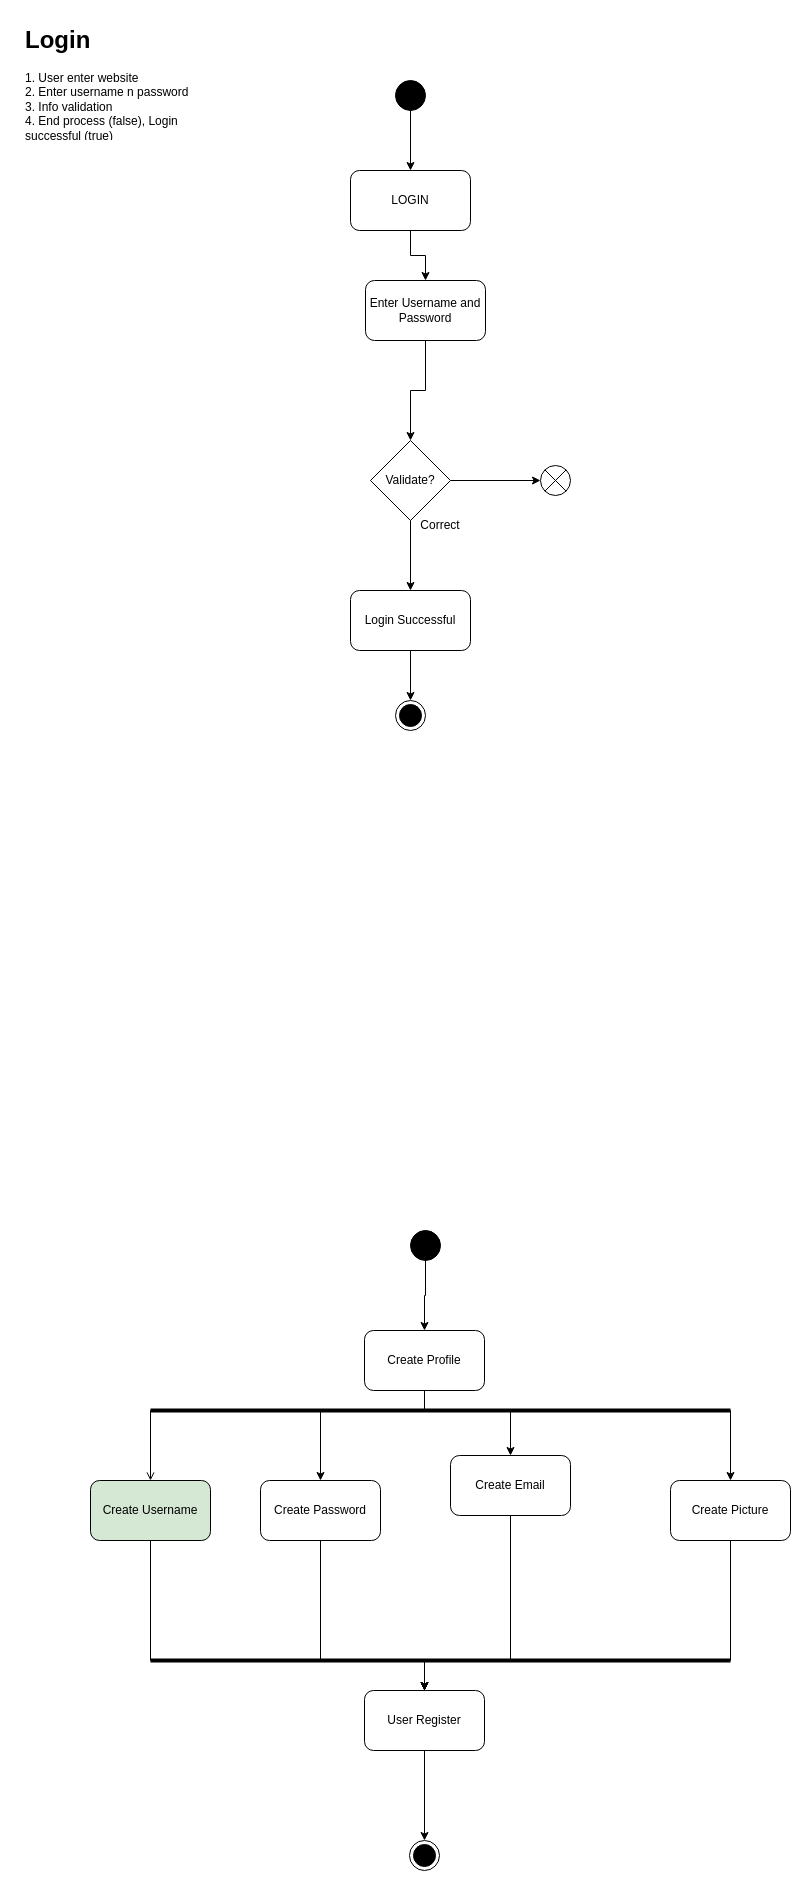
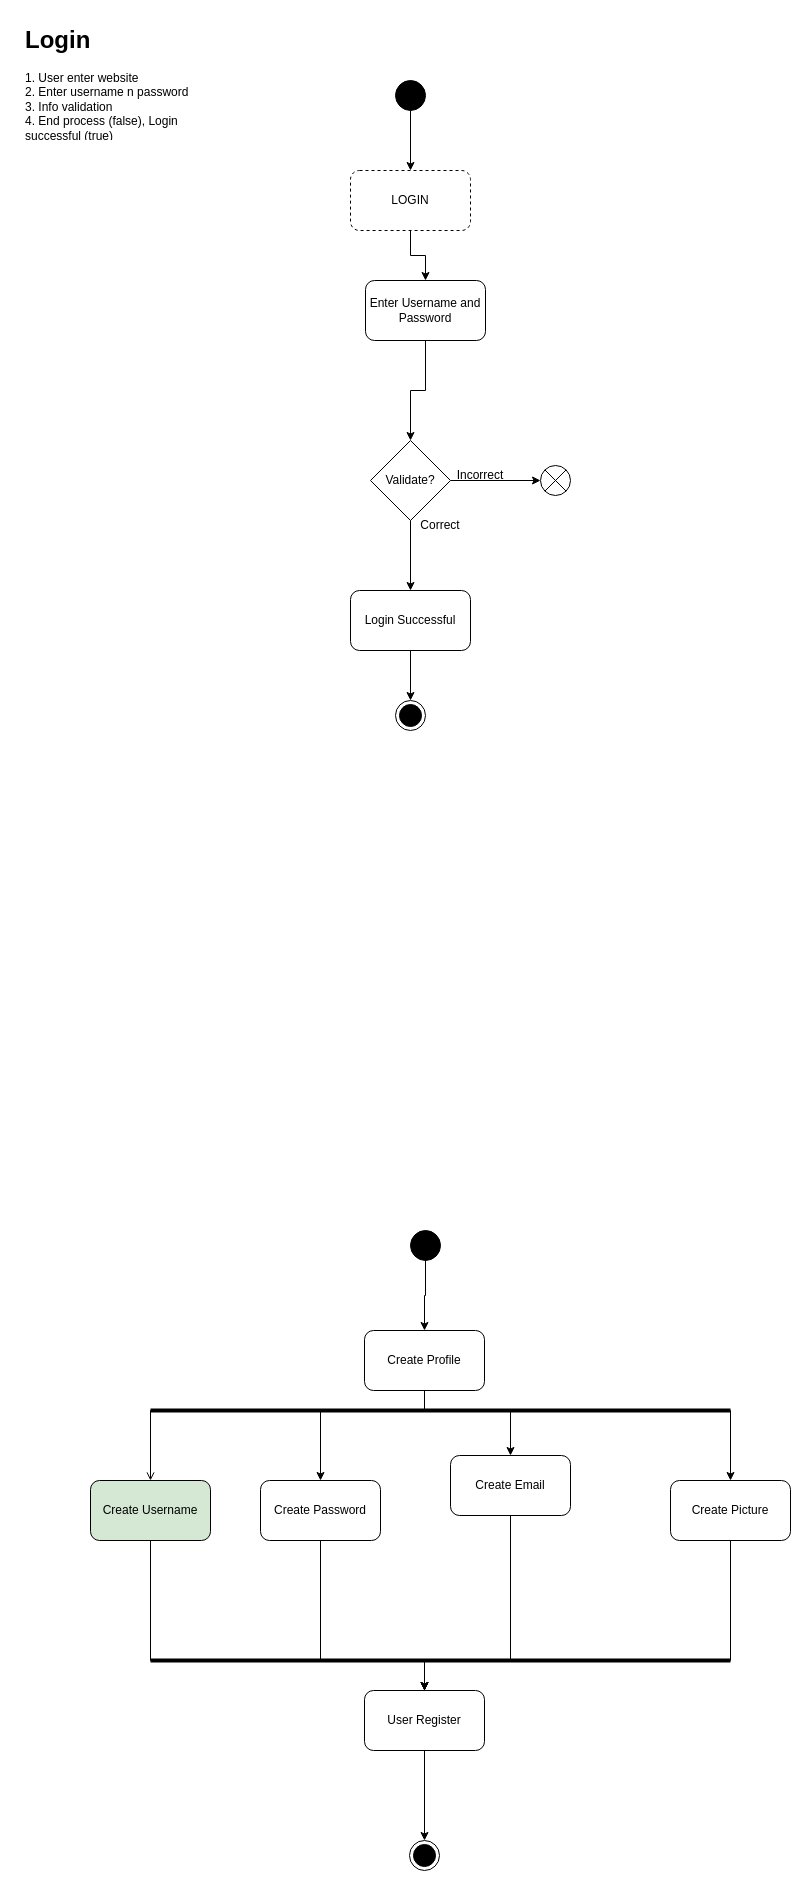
(411, 201) -> (411, 201)
none -> (481, 476)
